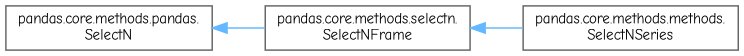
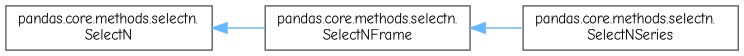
(109, 28) -> (109, 28)
(631, 28) -> (631, 28)
